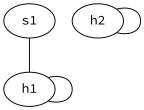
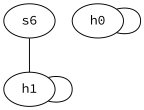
(29, 21) -> (29, 21)
(98, 21) -> (98, 21)
